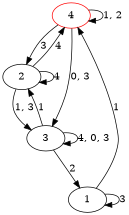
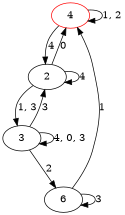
(44, 46) -> (52, 46)
(59, 46) -> (63, 46)
(70, 75) -> none
(42, 108) -> (45, 108)
(87, 200) -> (63, 200)
